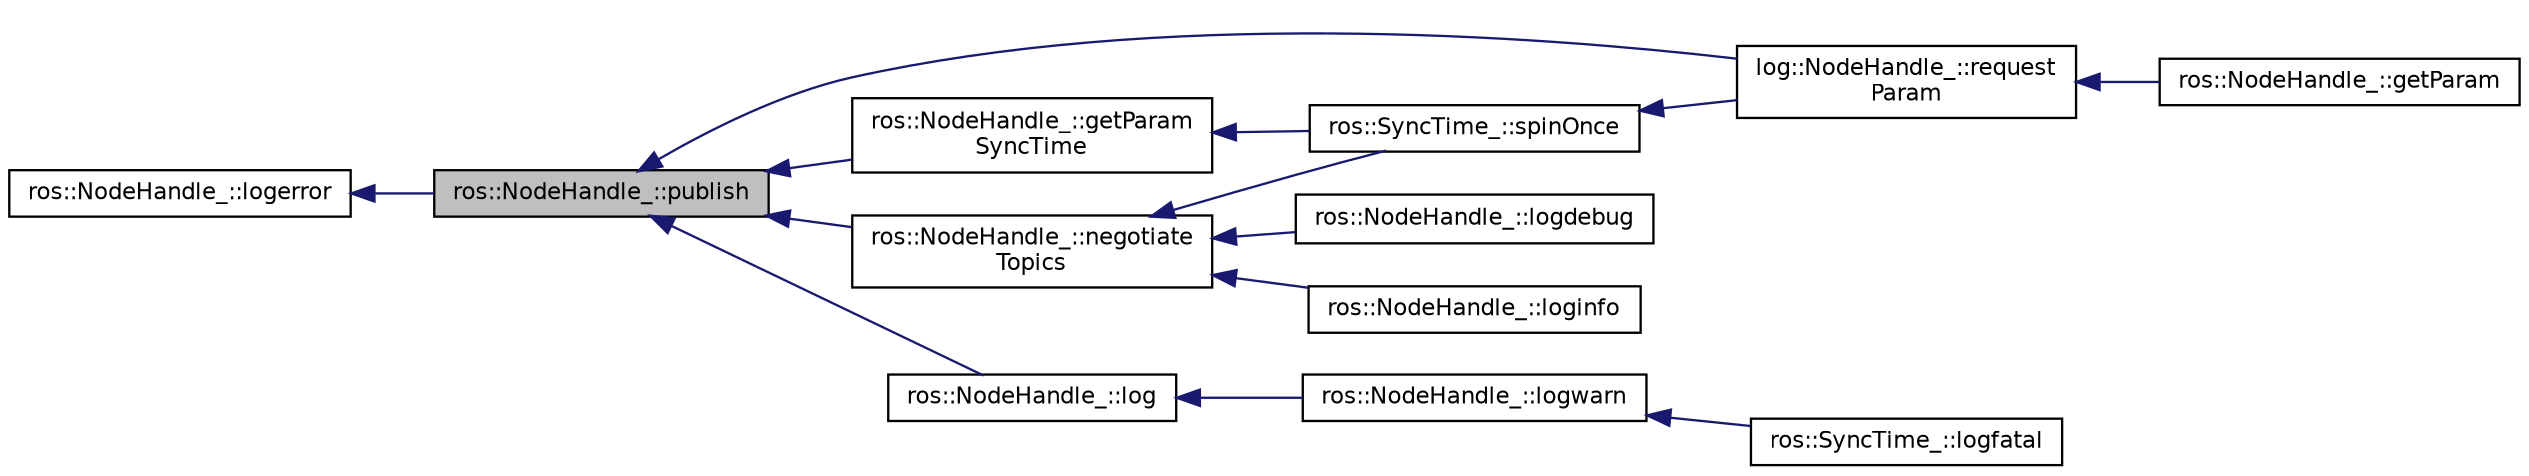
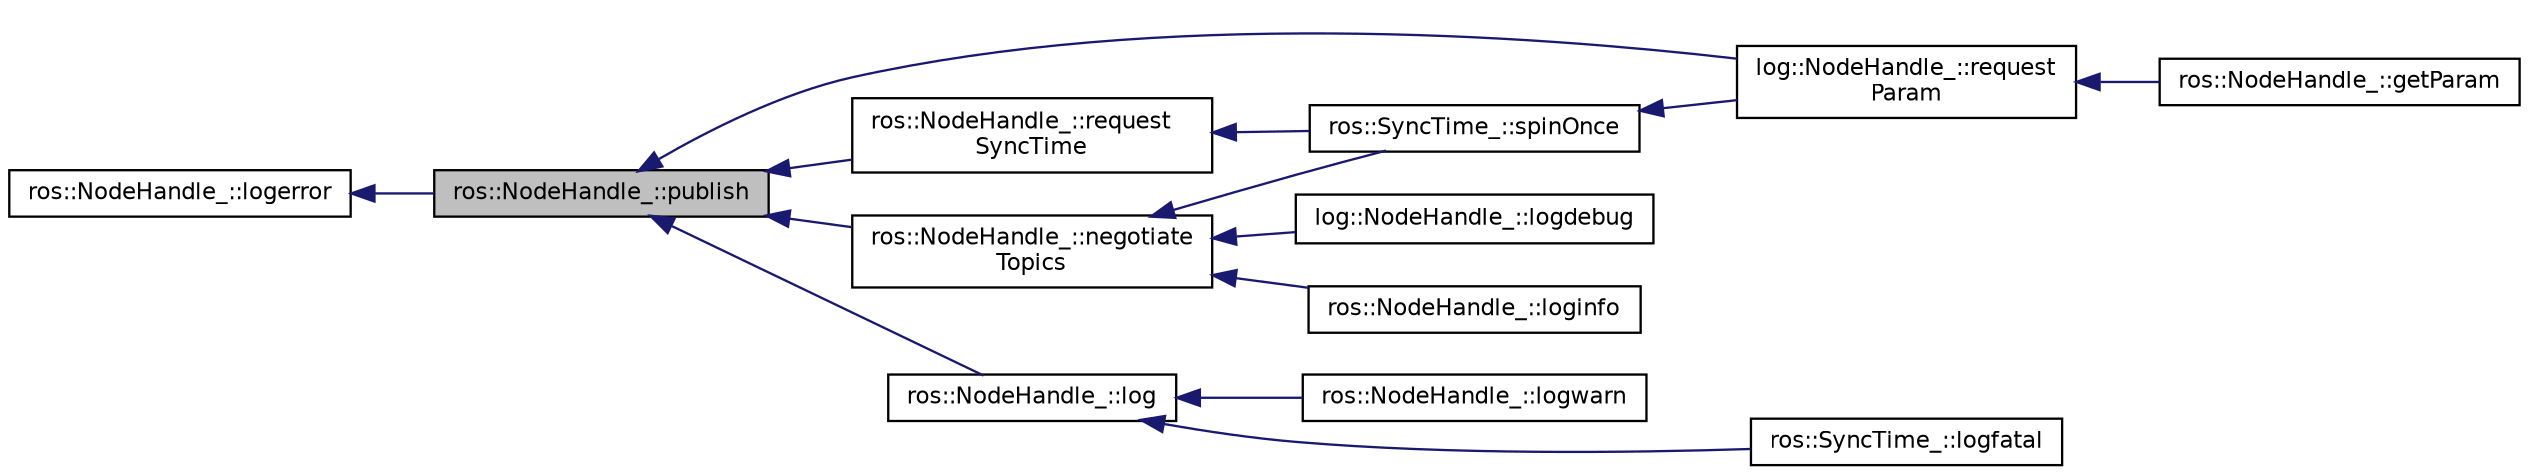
(1032, 135) -> (1032, 135)
(1475, 219) -> (1475, 219)
(1711, 422) -> (1457, 450)
